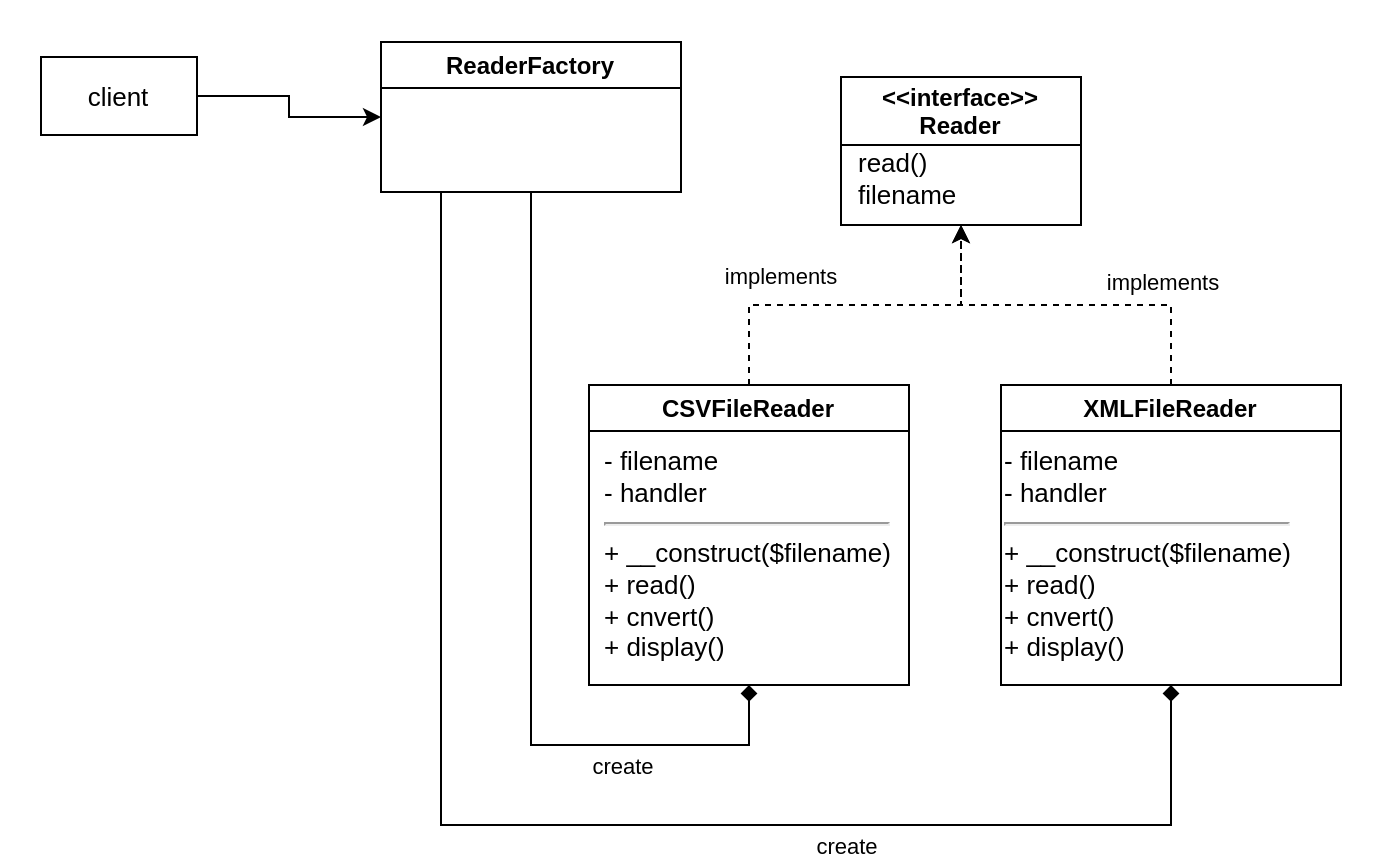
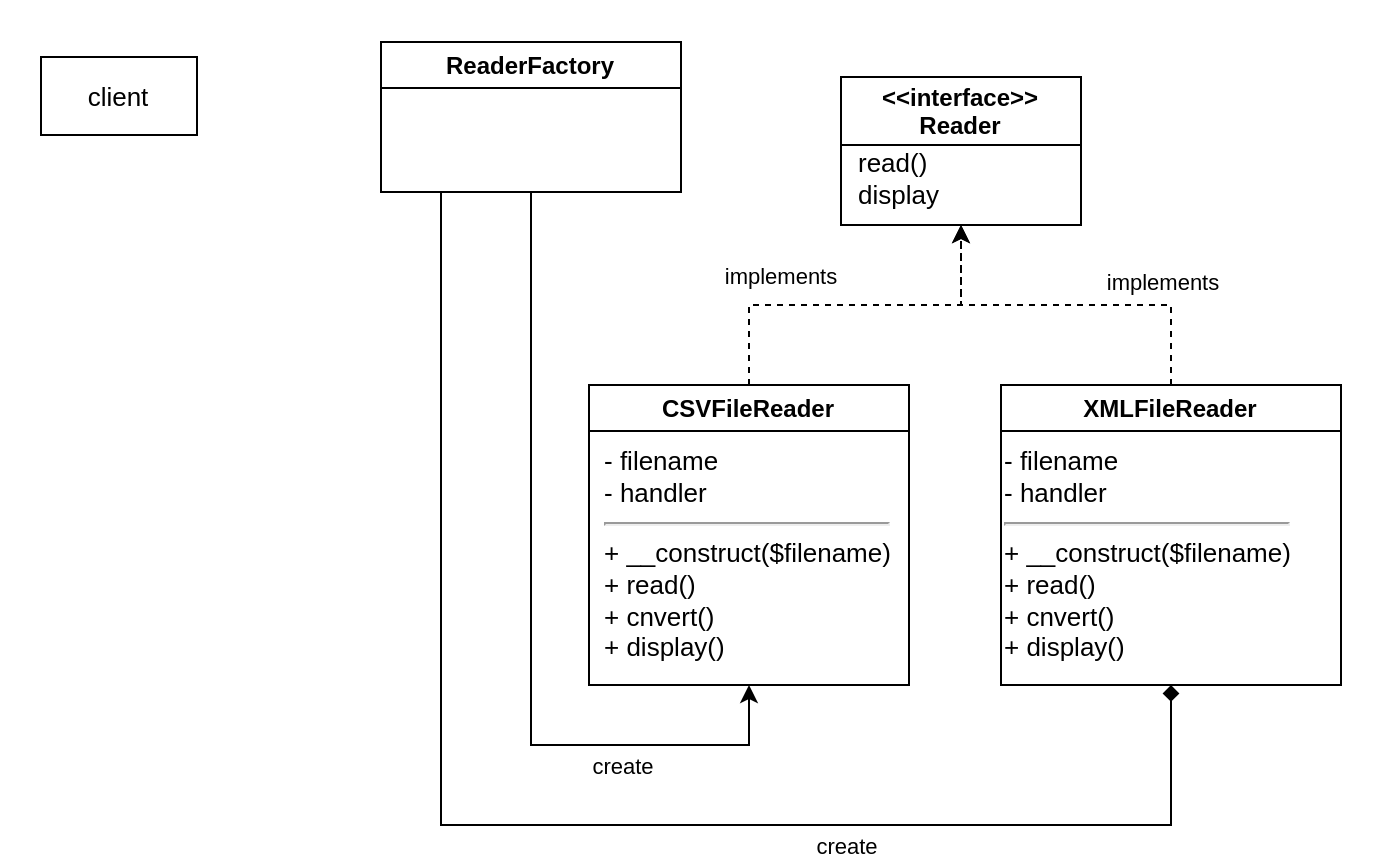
(289, 100) -> none
(910, 179) -> (903, 179)
(749, 701) -> (749, 700)
